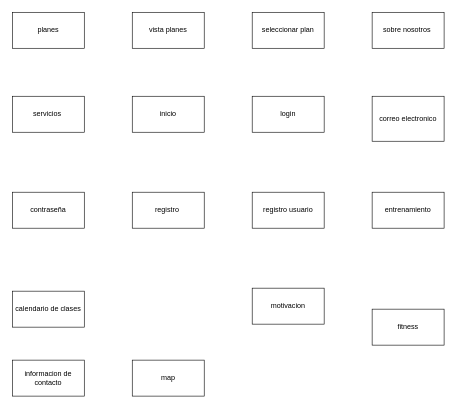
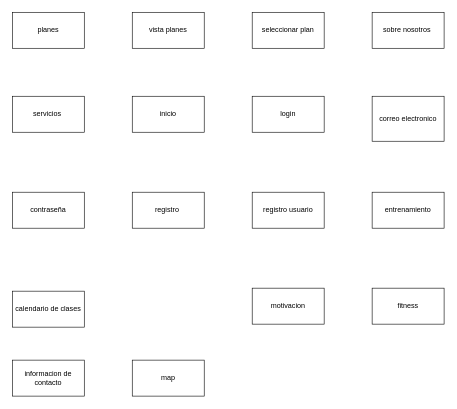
(408, 327) -> (408, 306)
